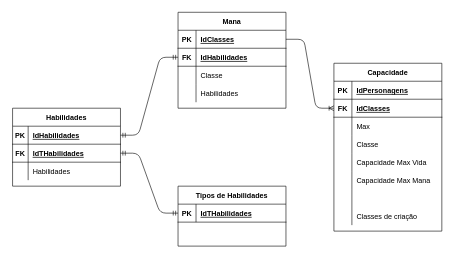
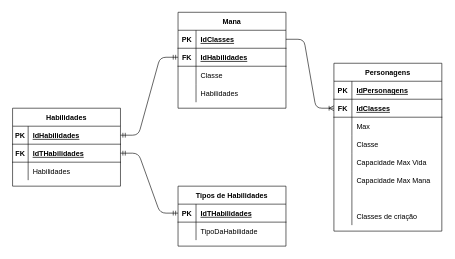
(388, 73) -> (388, 73)
none -> (241, 231)
